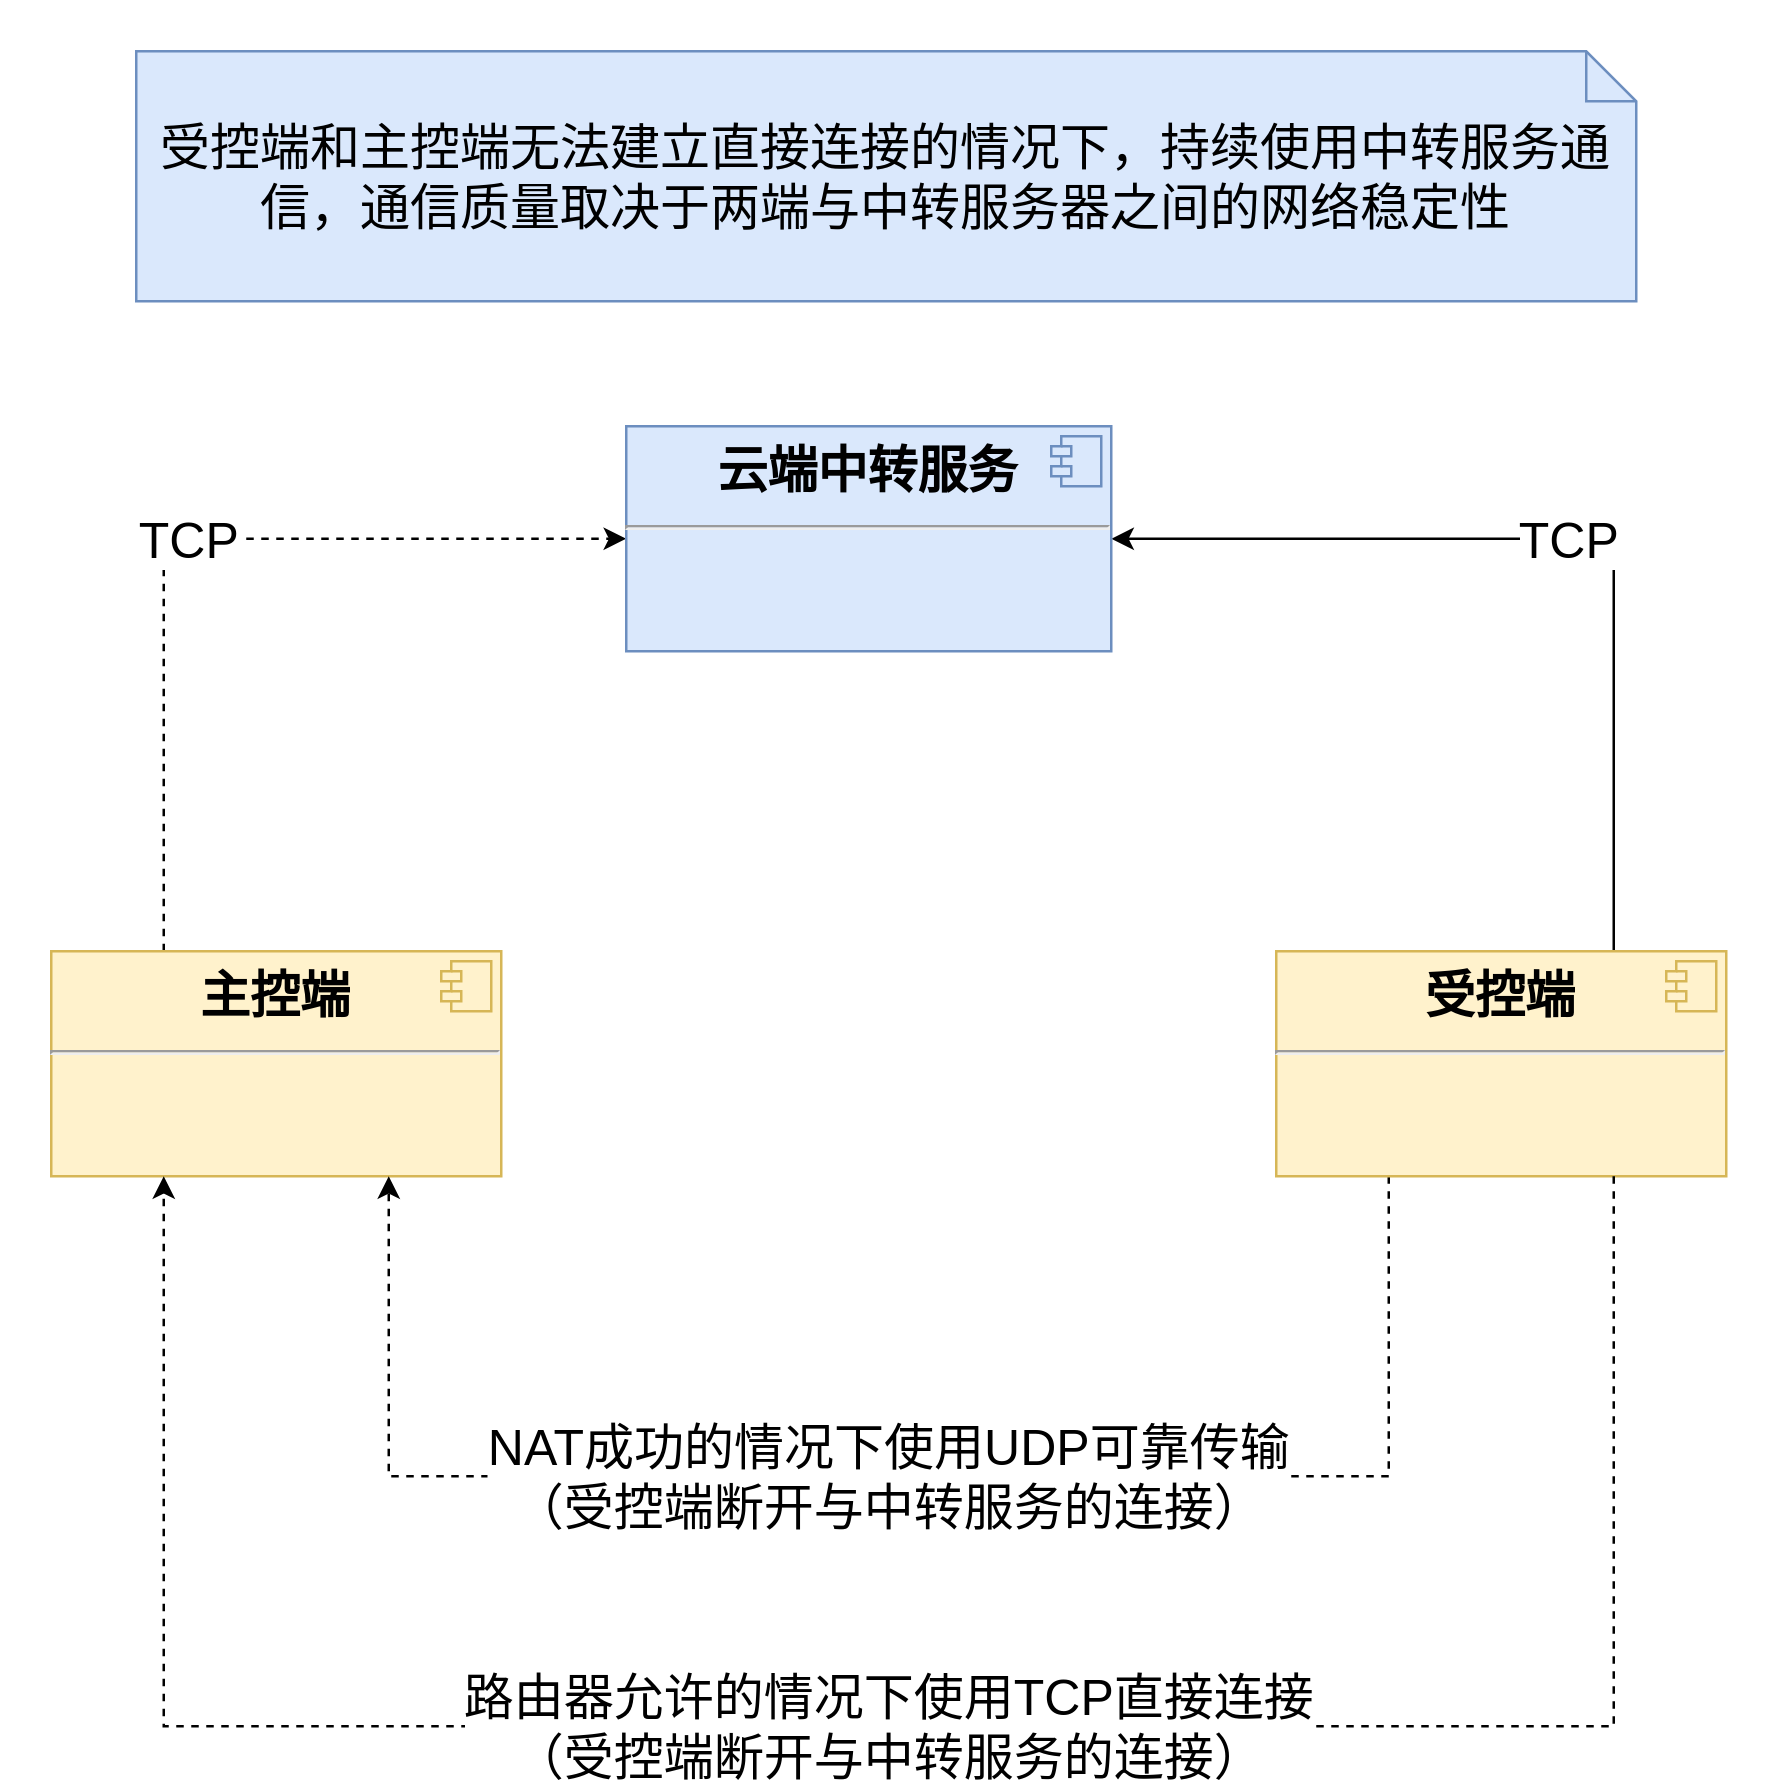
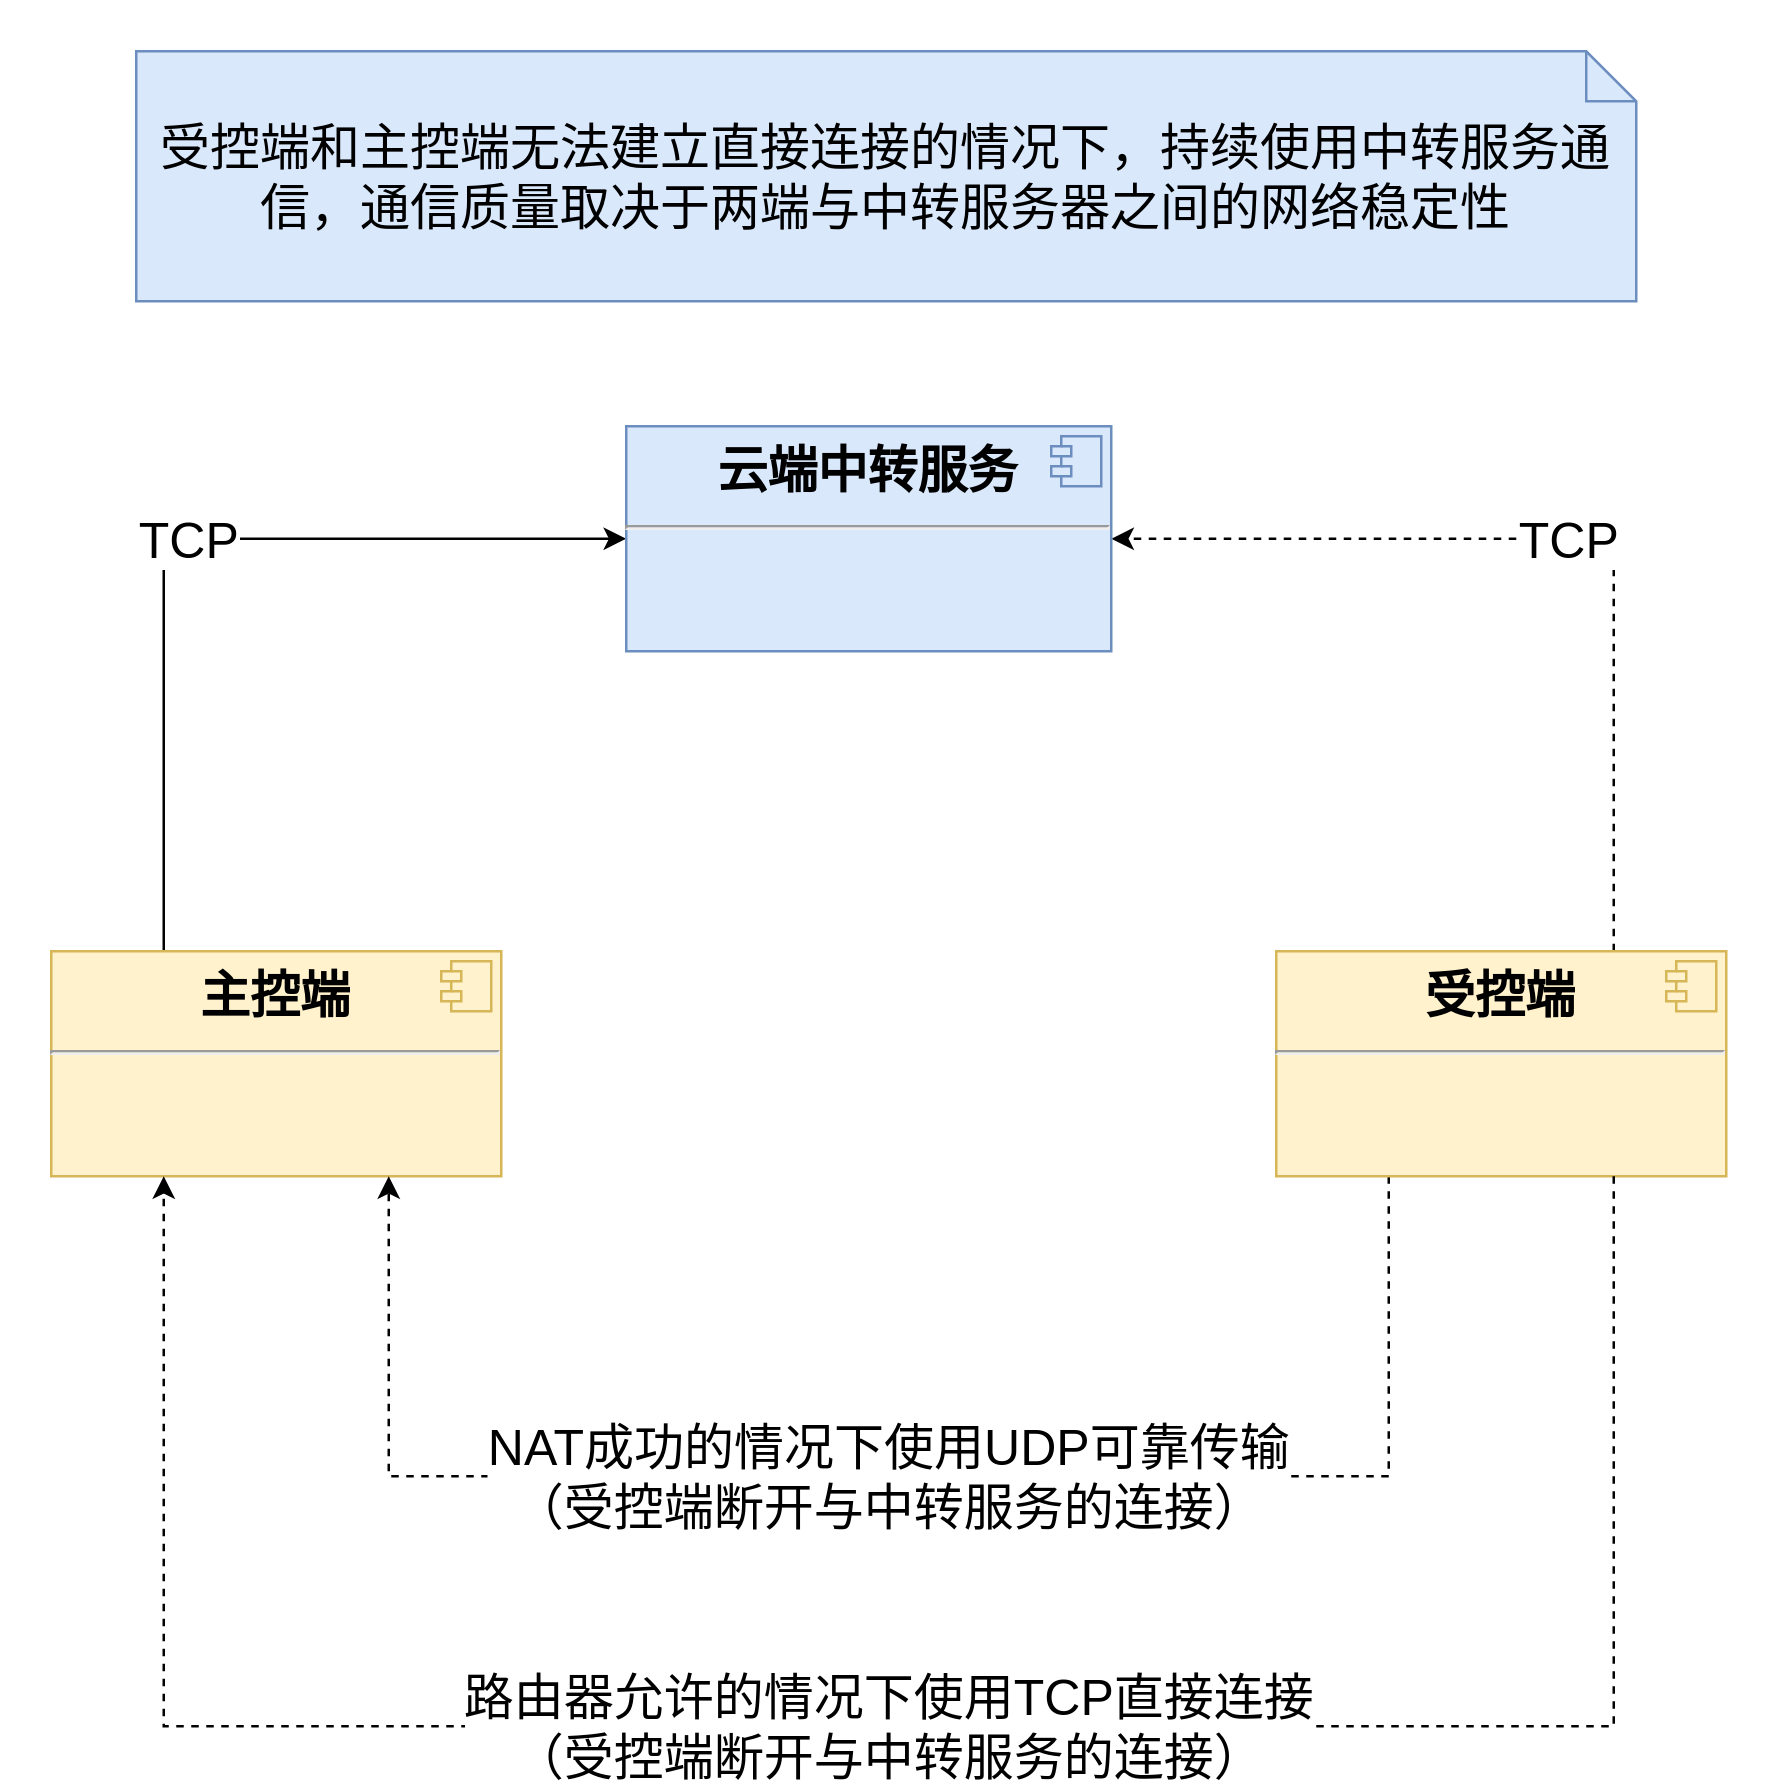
(1324, 539) -> (1324, 539)
(164, 760) -> (164, 760)
